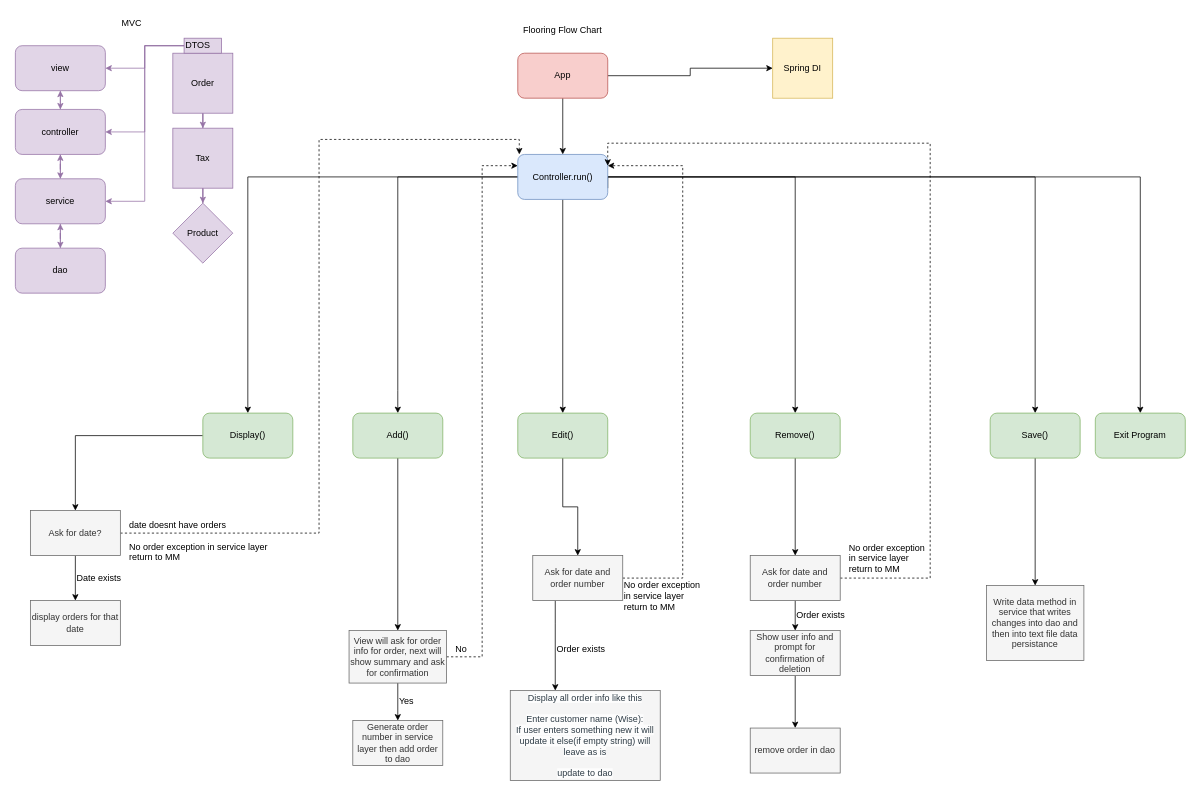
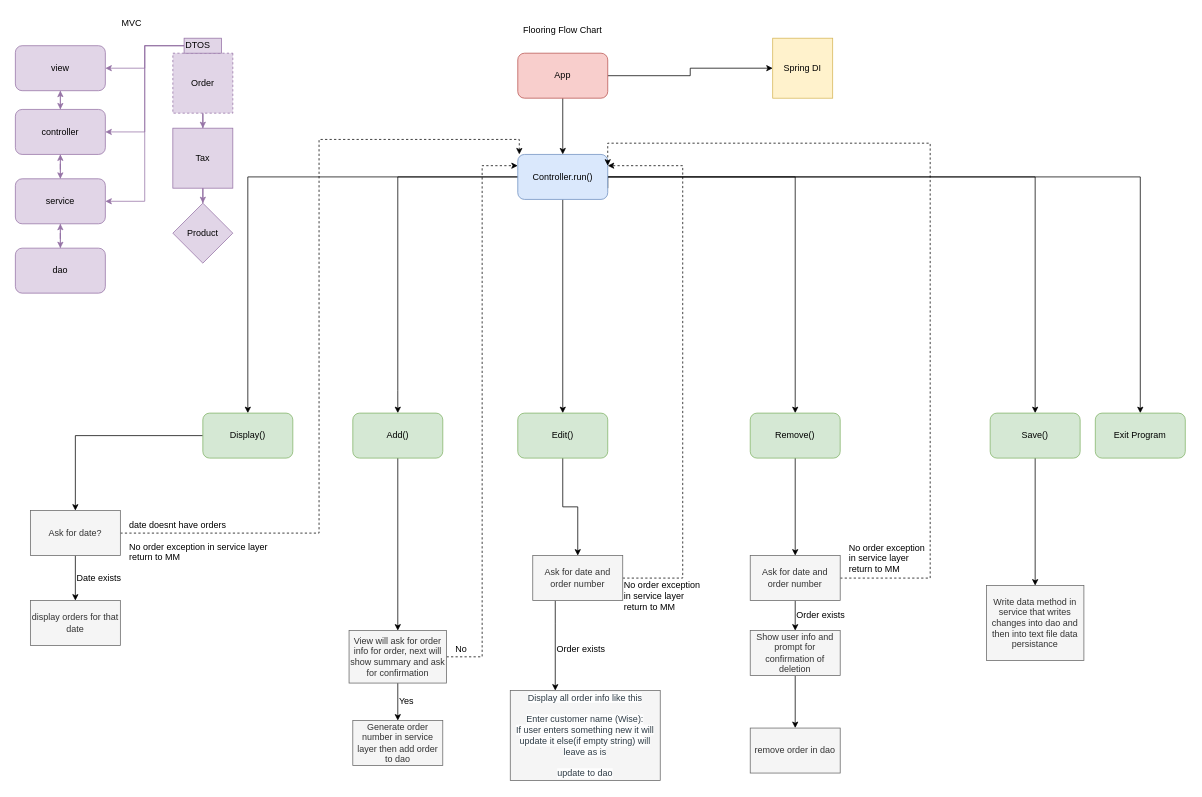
(203, 83) -> (203, 83)
